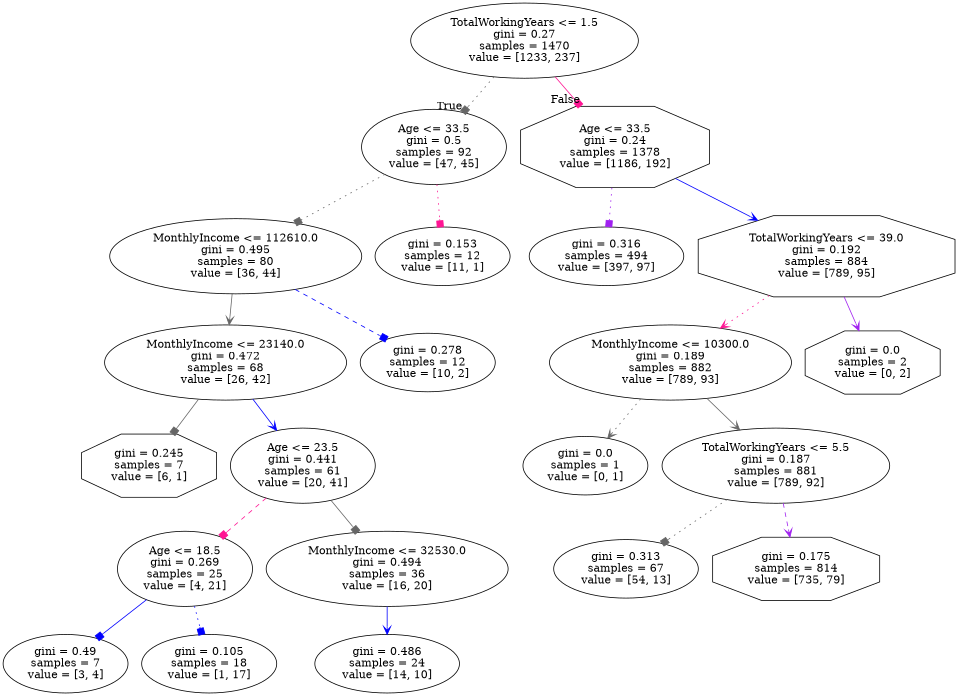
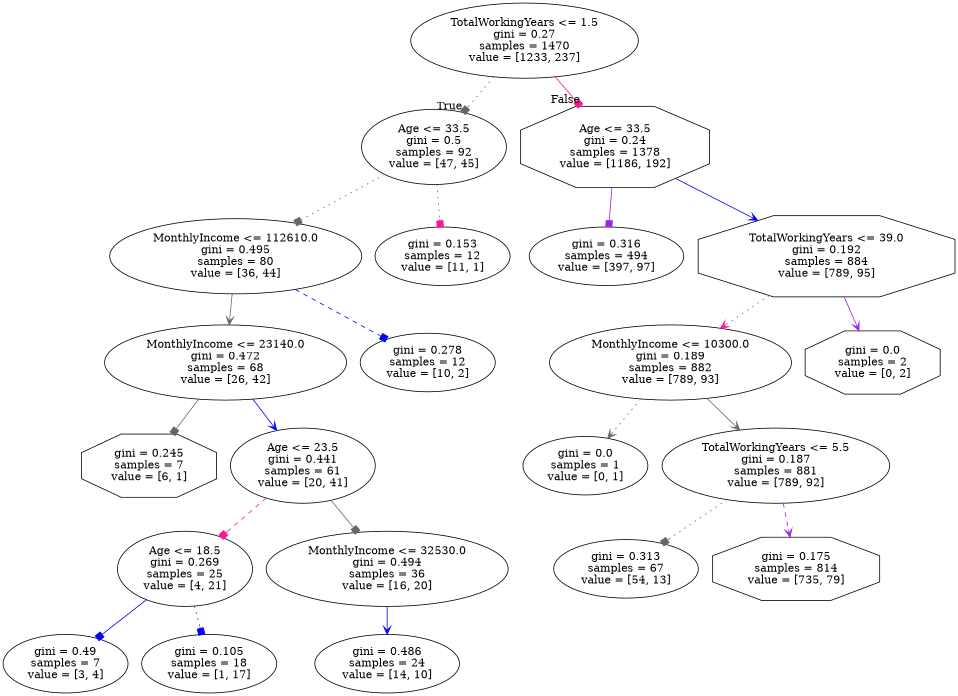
(611, 203) -> (611, 203)
